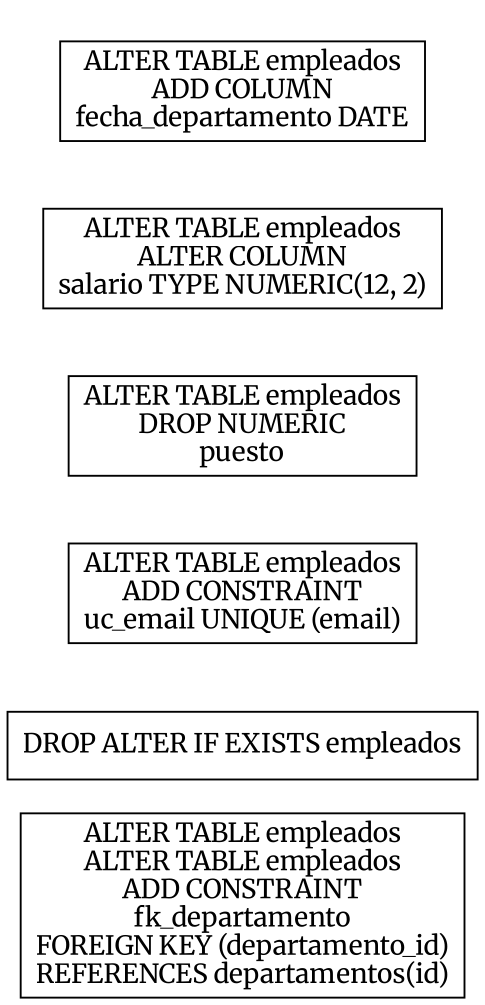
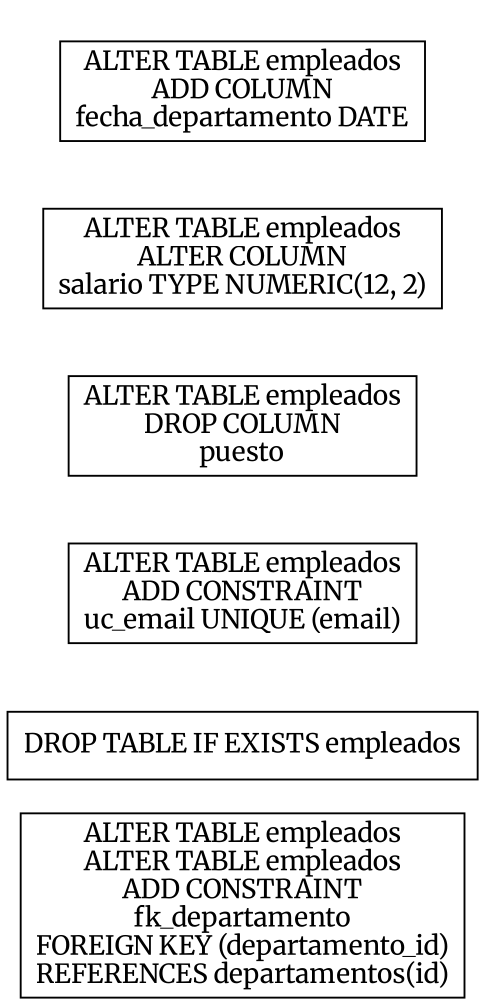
(243, 426) -> (243, 426)
(243, 746) -> (243, 746)
